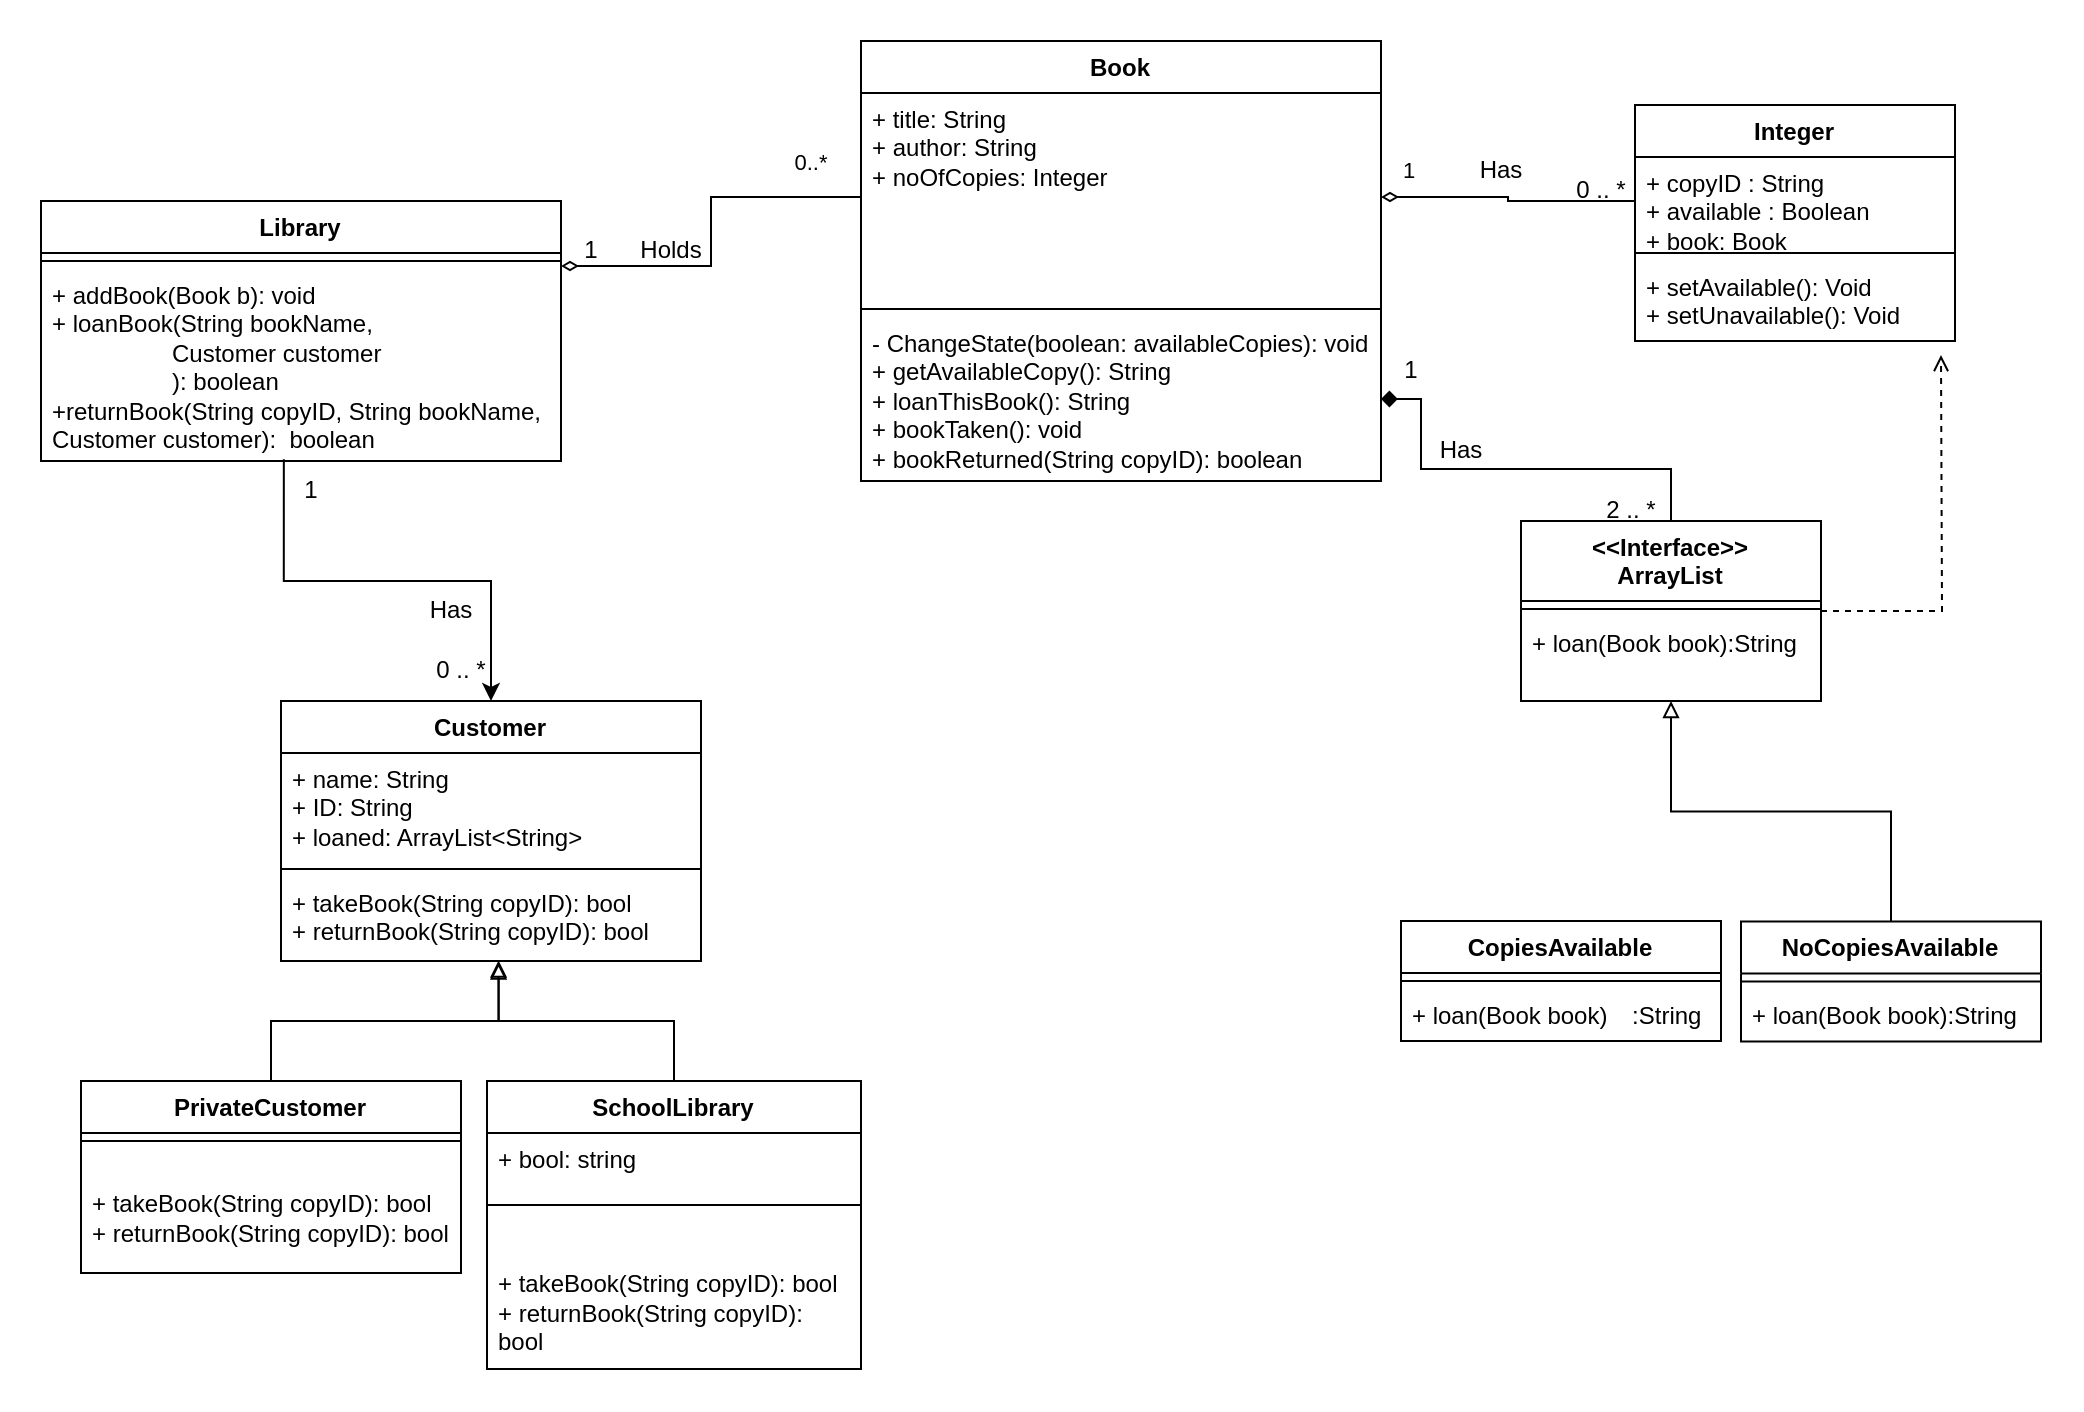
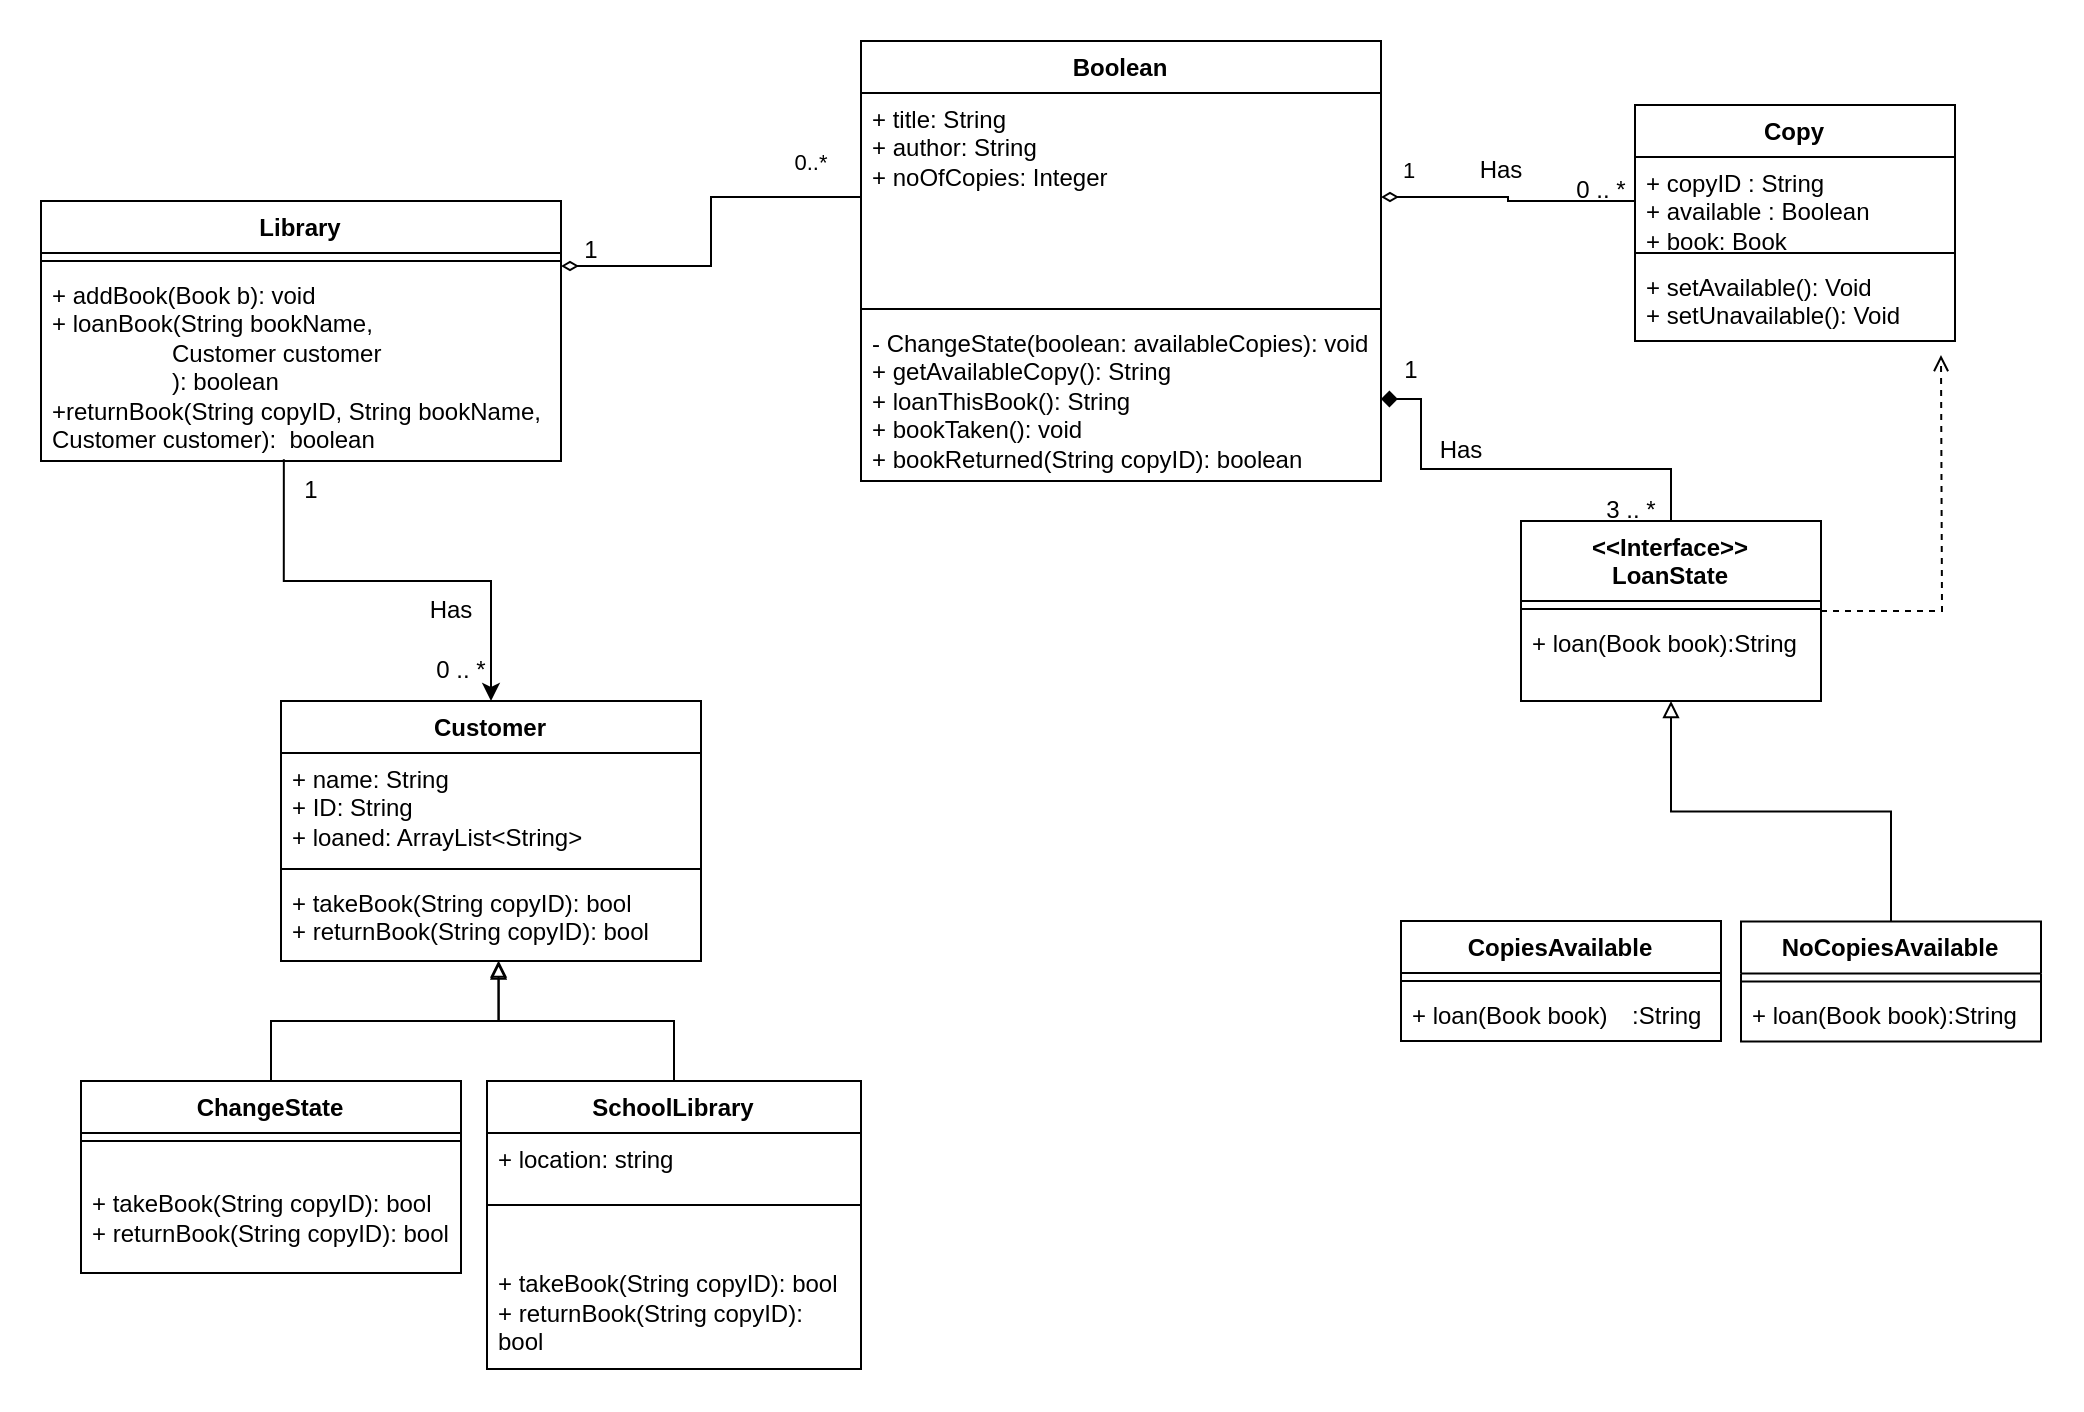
(1121, 69) -> (1121, 69)
(1795, 133) -> (1795, 133)
(671, 251) -> none
(1632, 511) -> (1632, 511)
(1671, 564) -> (1671, 564)
(271, 1109) -> (271, 1109)
(577, 1161) -> (601, 1161)
